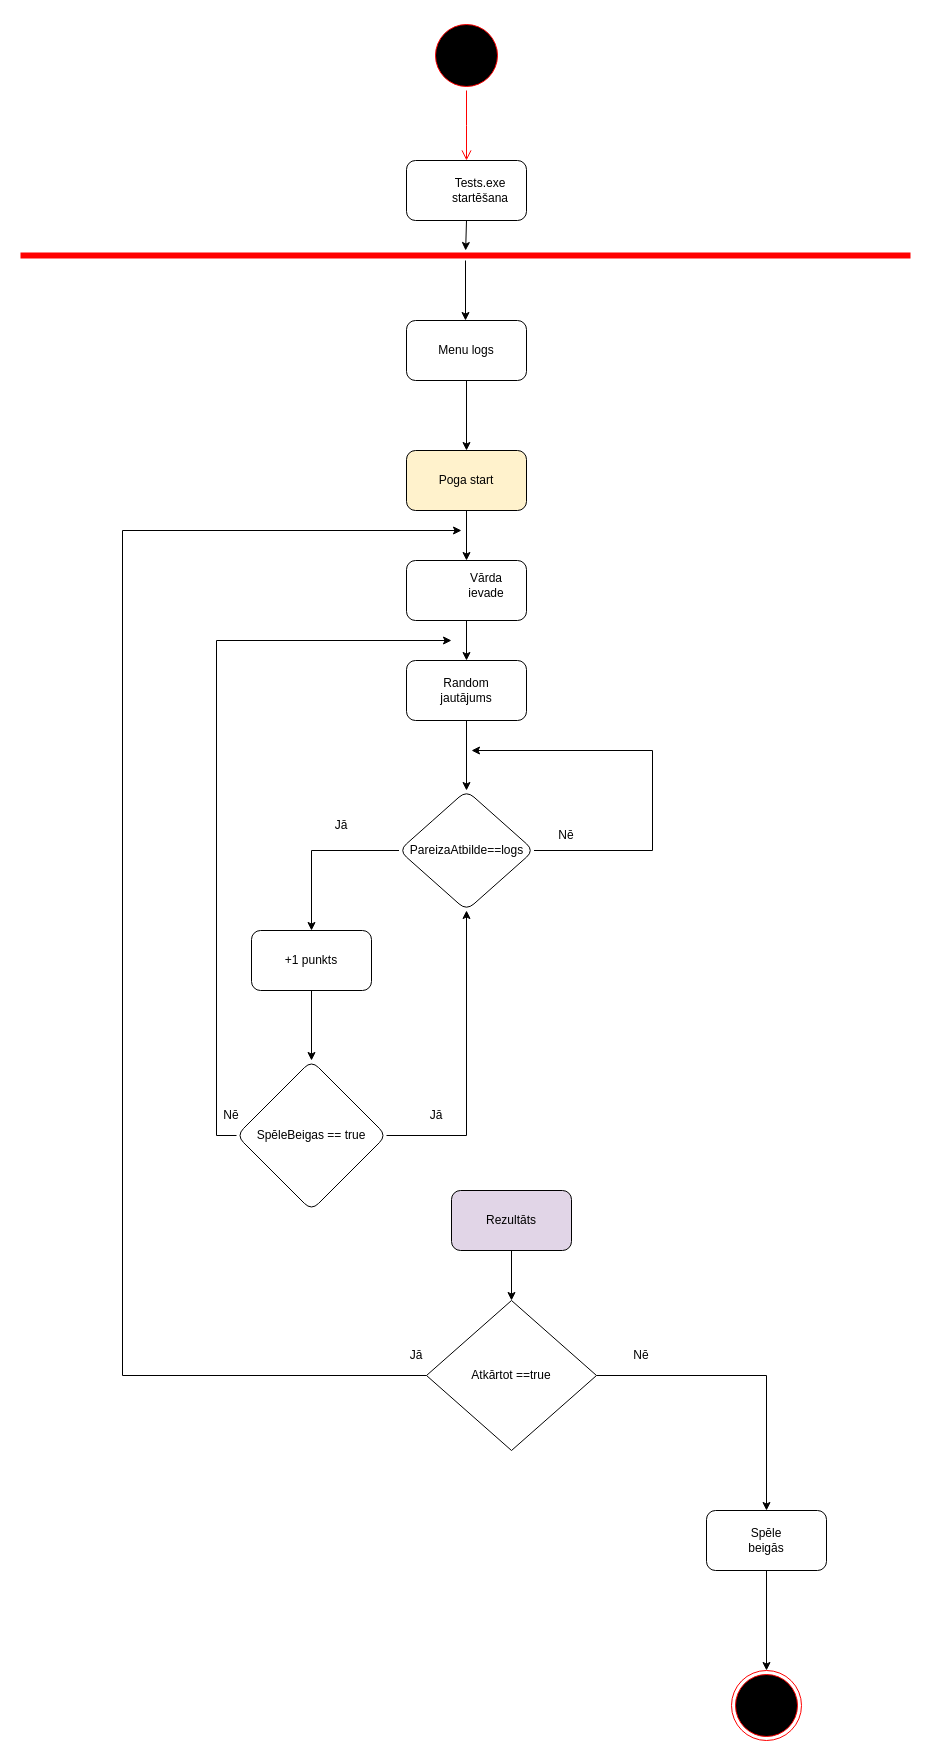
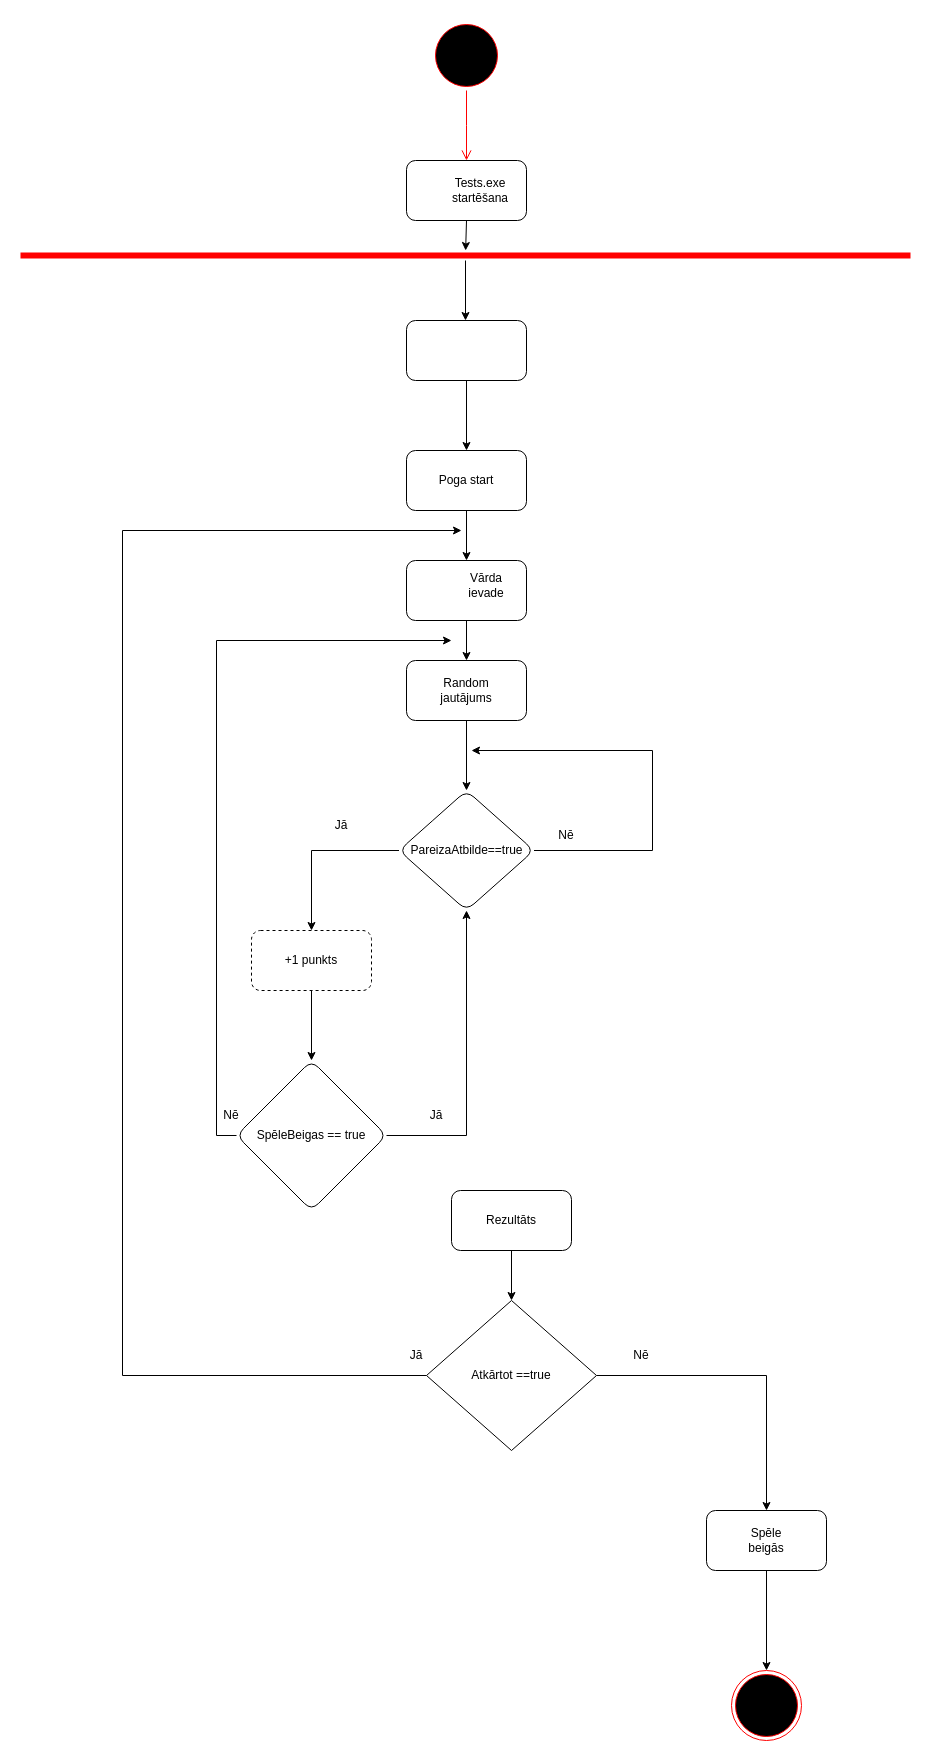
(467, 351) -> none
(467, 481) -> (467, 481)
(467, 851) -> (467, 851)
(312, 961) -> (312, 961)
(512, 1221) -> (512, 1221)
